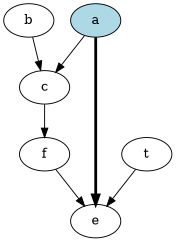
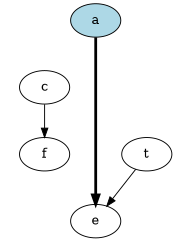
(29, 20) -> none
(73, 50) -> none
(67, 184) -> none
